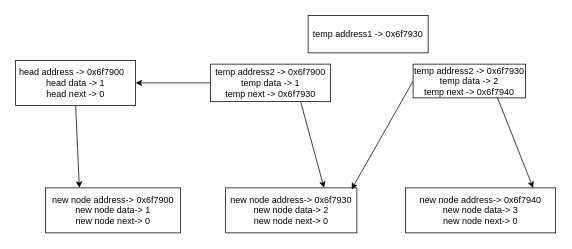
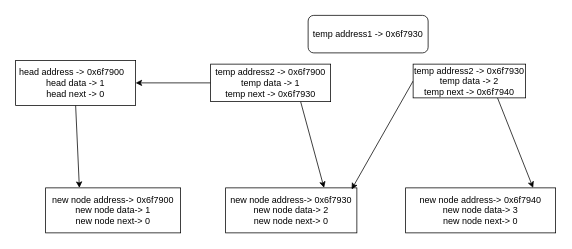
(368, 34) -> (368, 34)
